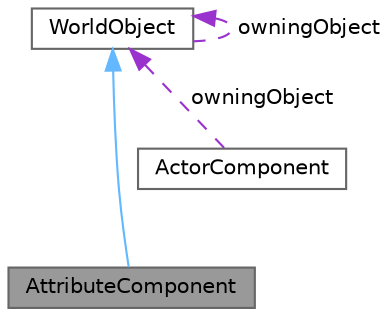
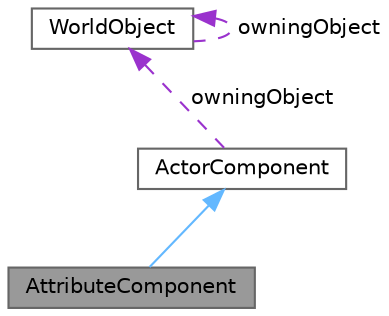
(117, 169) -> (179, 236)
